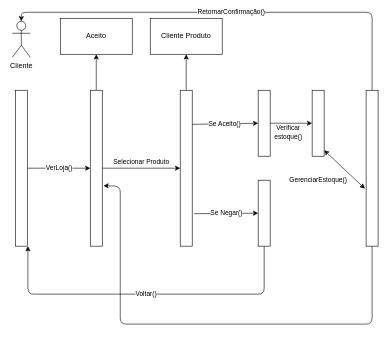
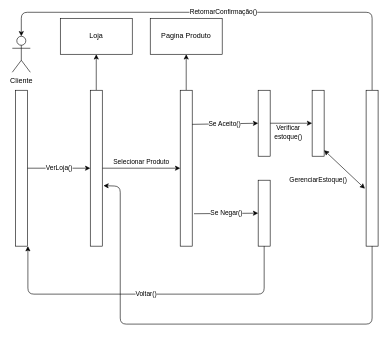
(96, 36) -> (96, 36)
(186, 36) -> (186, 36)
(21, 39) -> (21, 54)
